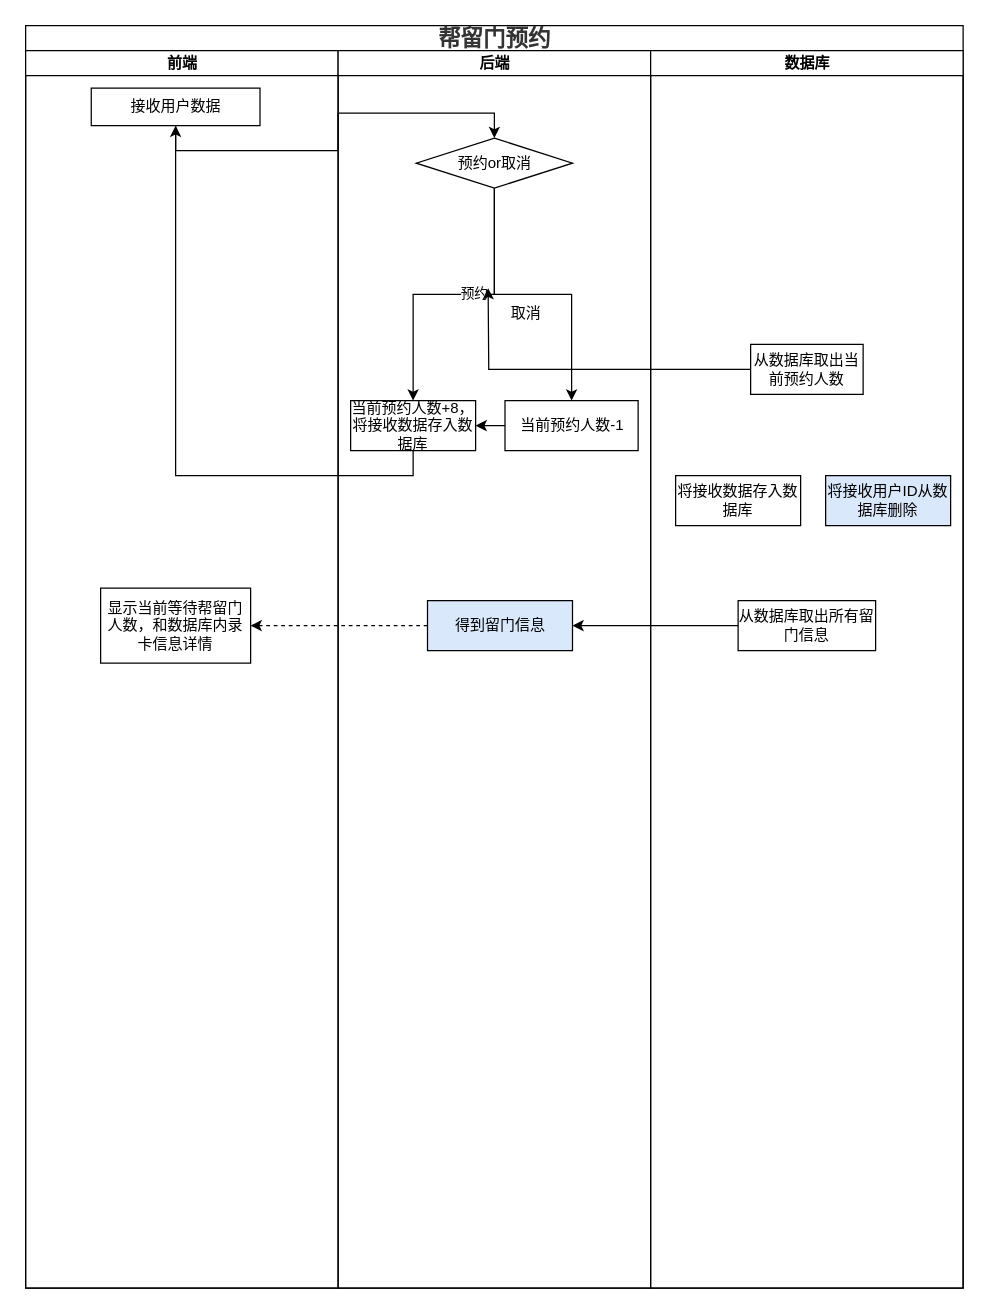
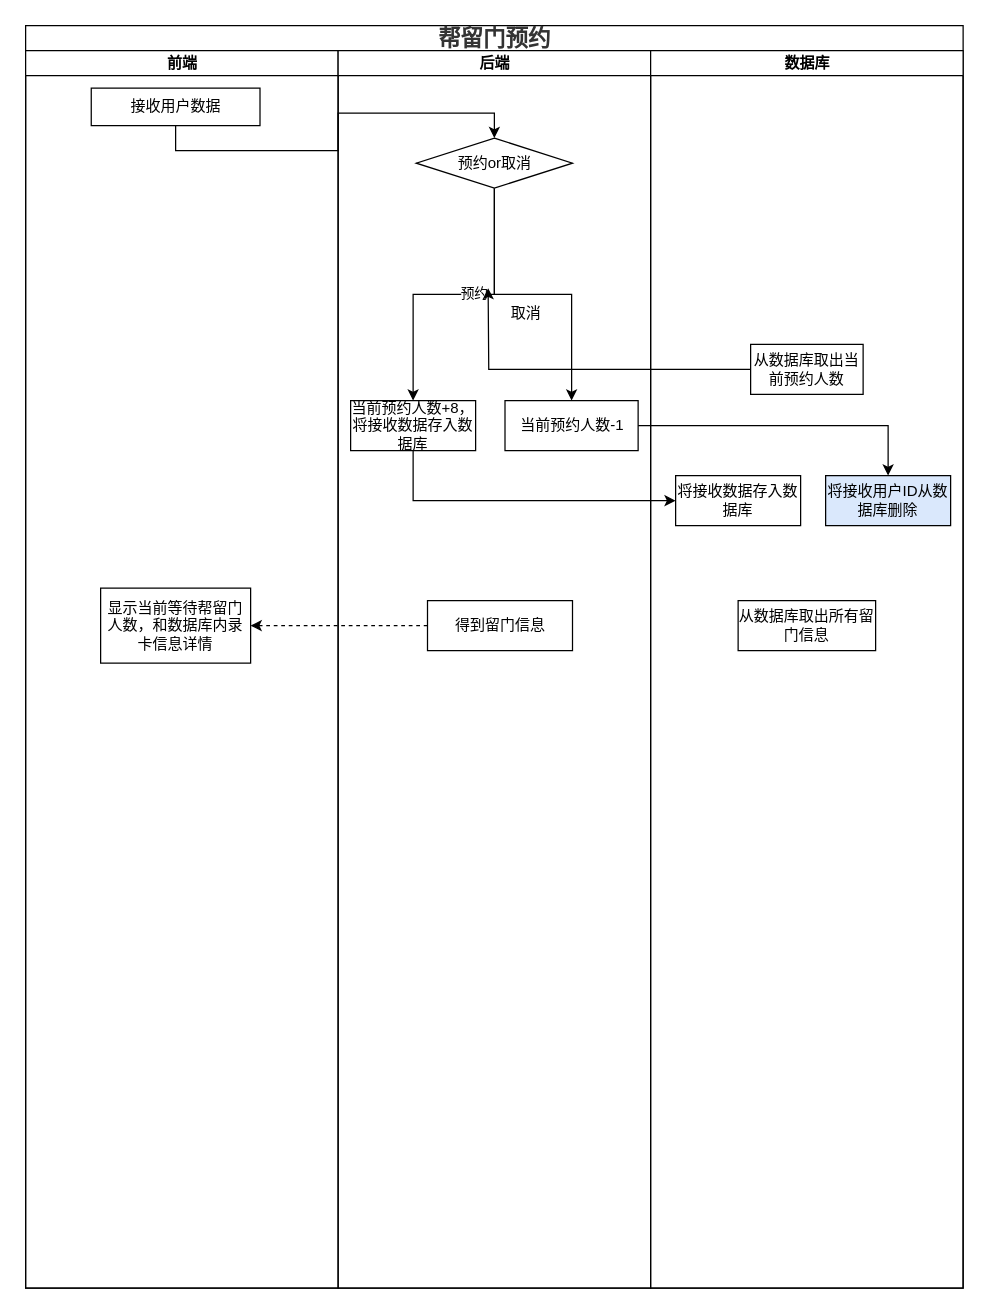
(486, 426) -> (784, 426)
(176, 435) -> (526, 501)
(500, 626) -> (500, 626)
(660, 626) -> none
